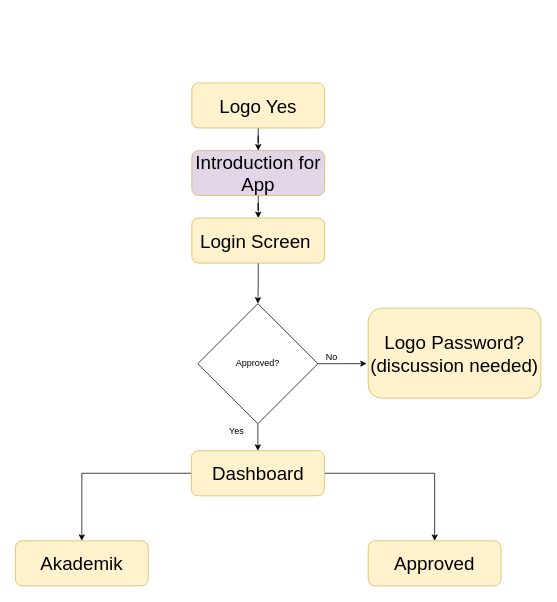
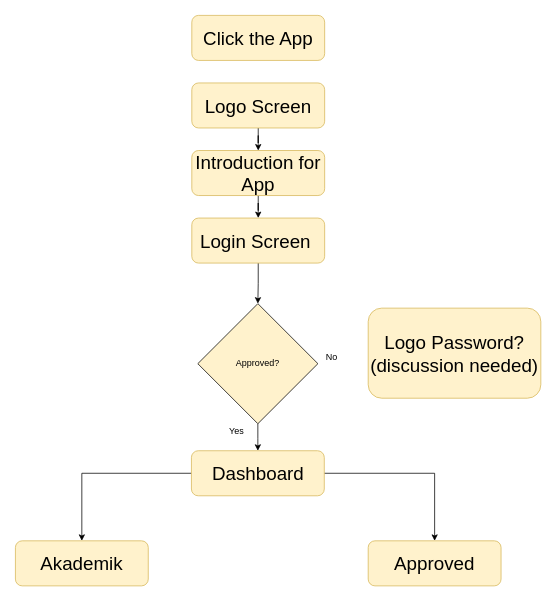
none -> (258, 38)
(258, 105) -> (258, 105)
(258, 173) -> (258, 173)
(258, 363) -> (258, 363)
(339, 363) -> none
